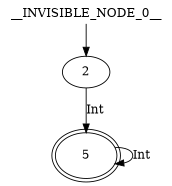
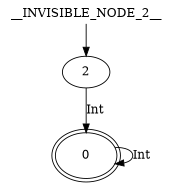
(86, 14) -> (86, 14)
(86, 156) -> (86, 156)
